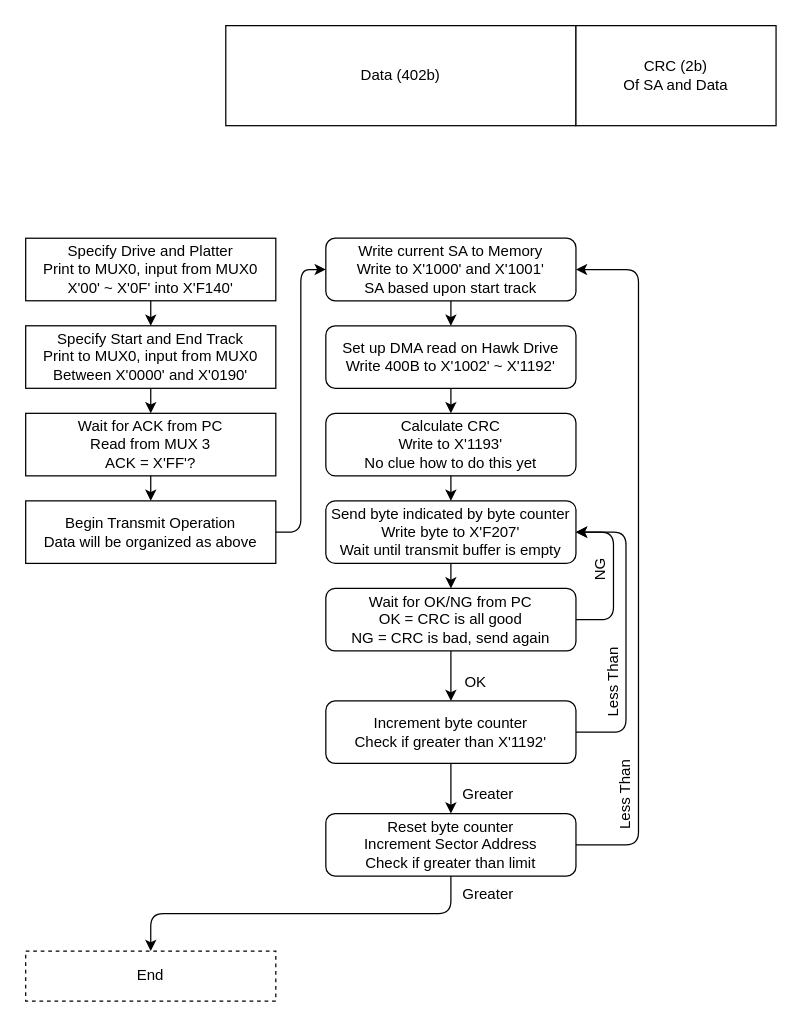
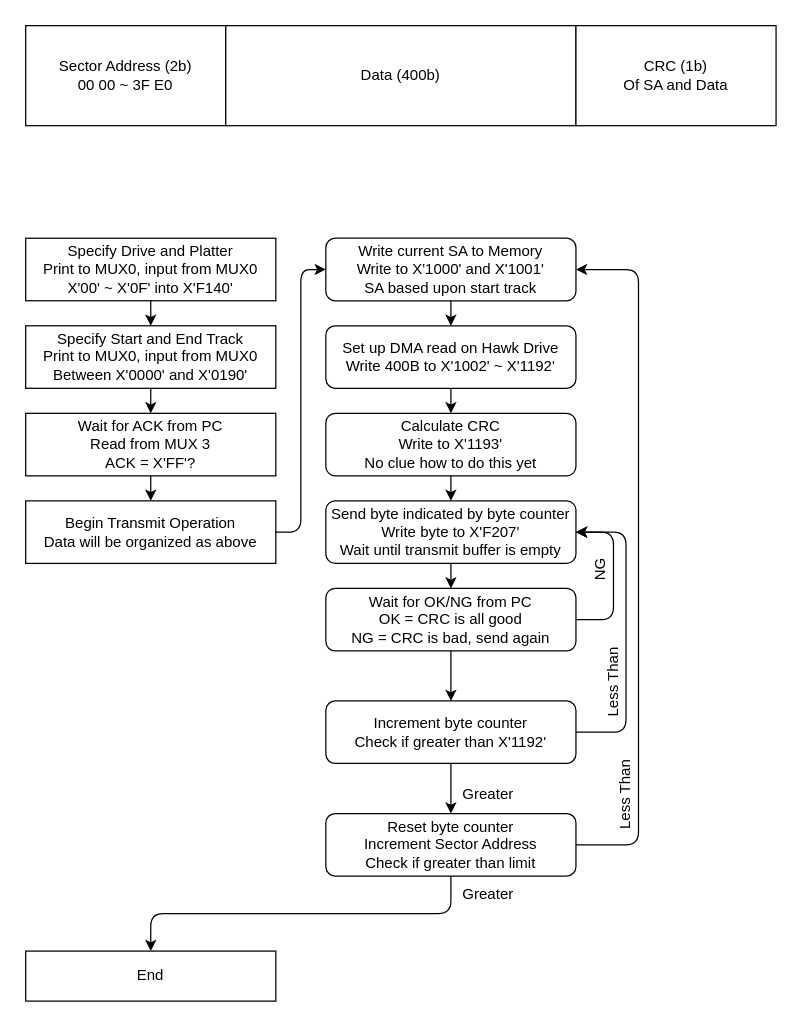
none -> (126, 76)
(401, 76) -> (401, 76)
(676, 76) -> (676, 76)
(476, 682) -> none
(151, 976) -> (151, 976)
